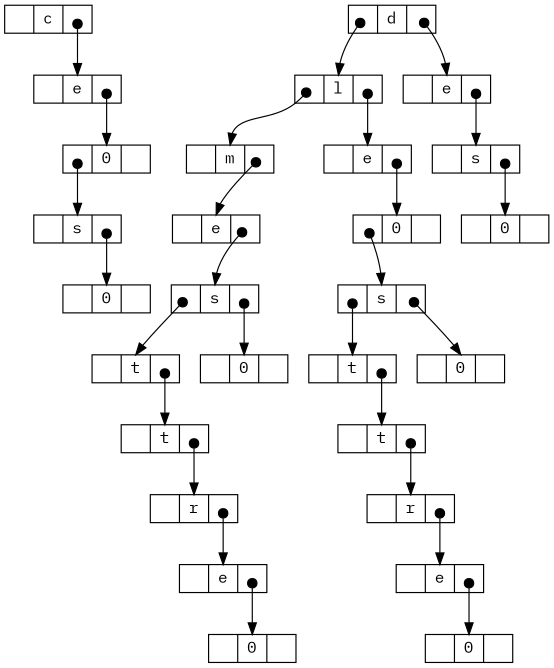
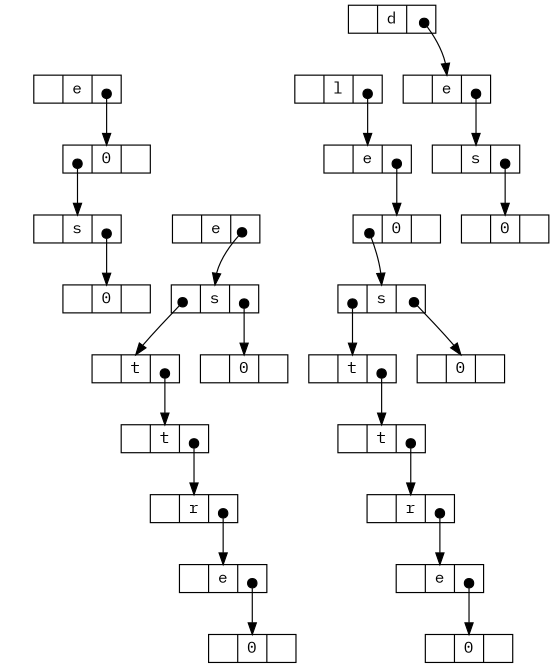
(48, 19) -> none
(347, 44) -> none
(230, 159) -> none
